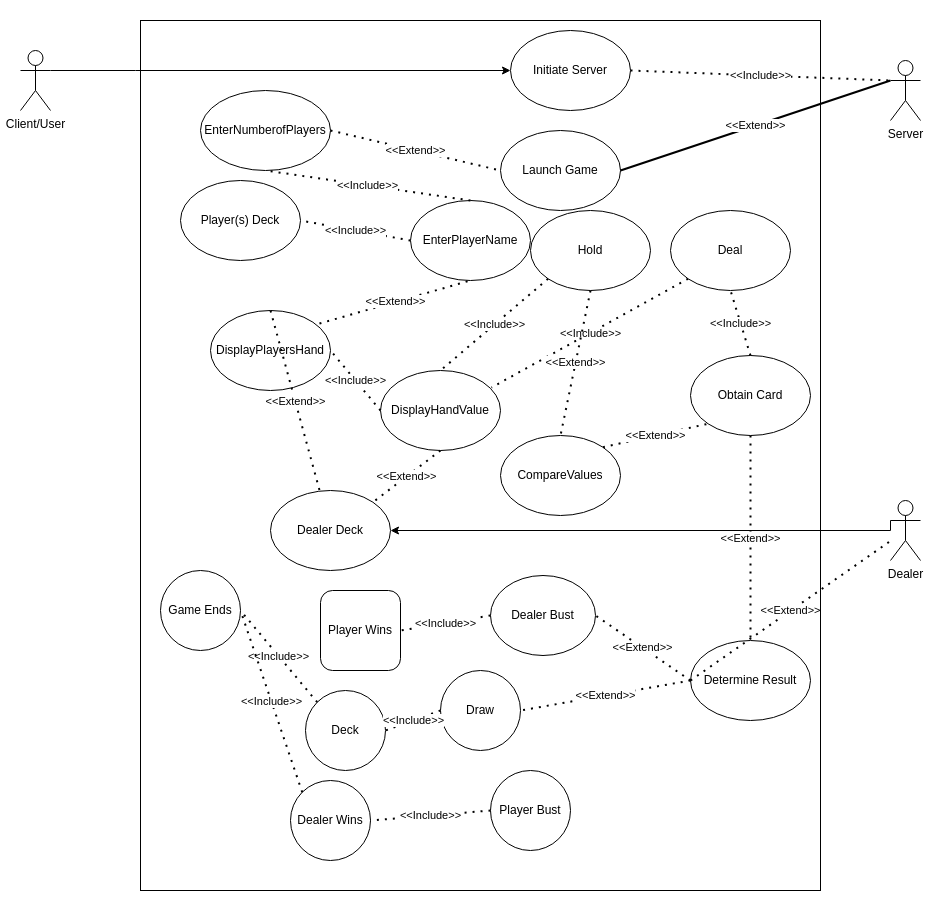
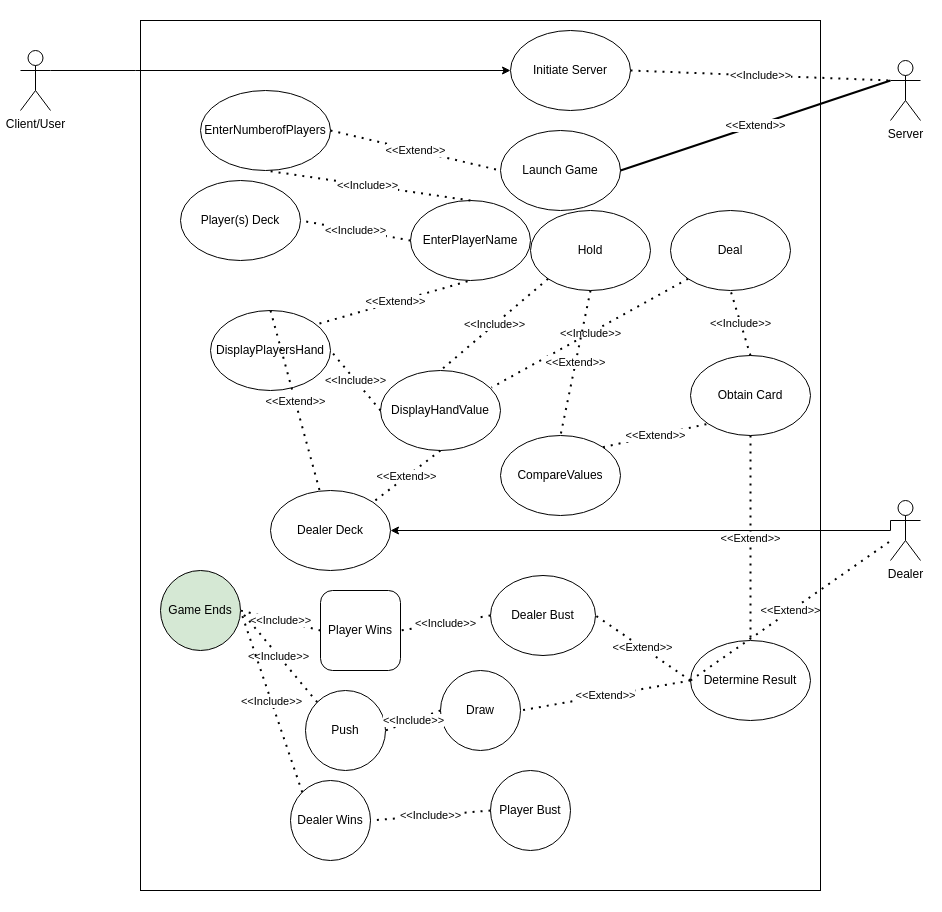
(201, 611) -> (201, 611)
none -> (280, 620)
(346, 731) -> (346, 731)
